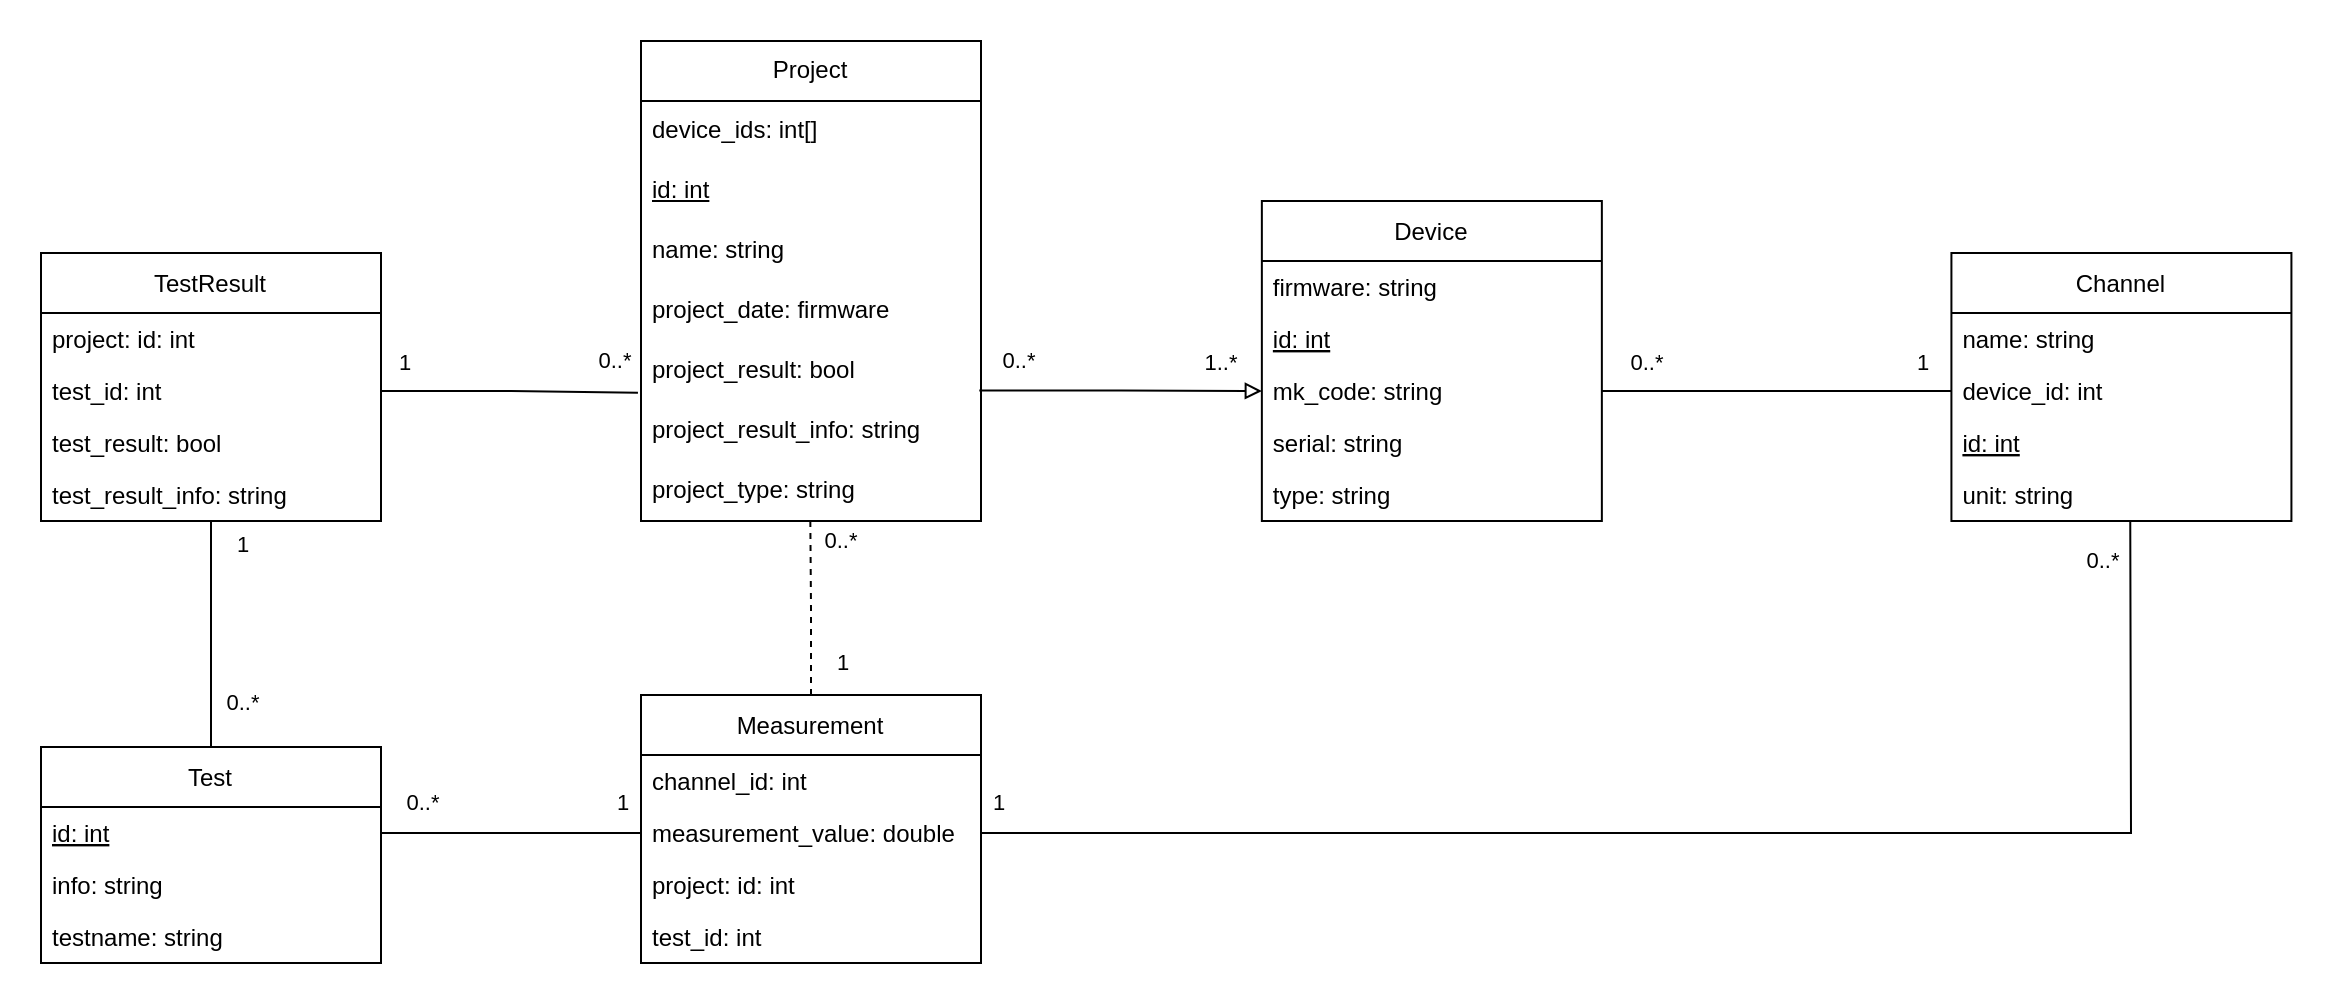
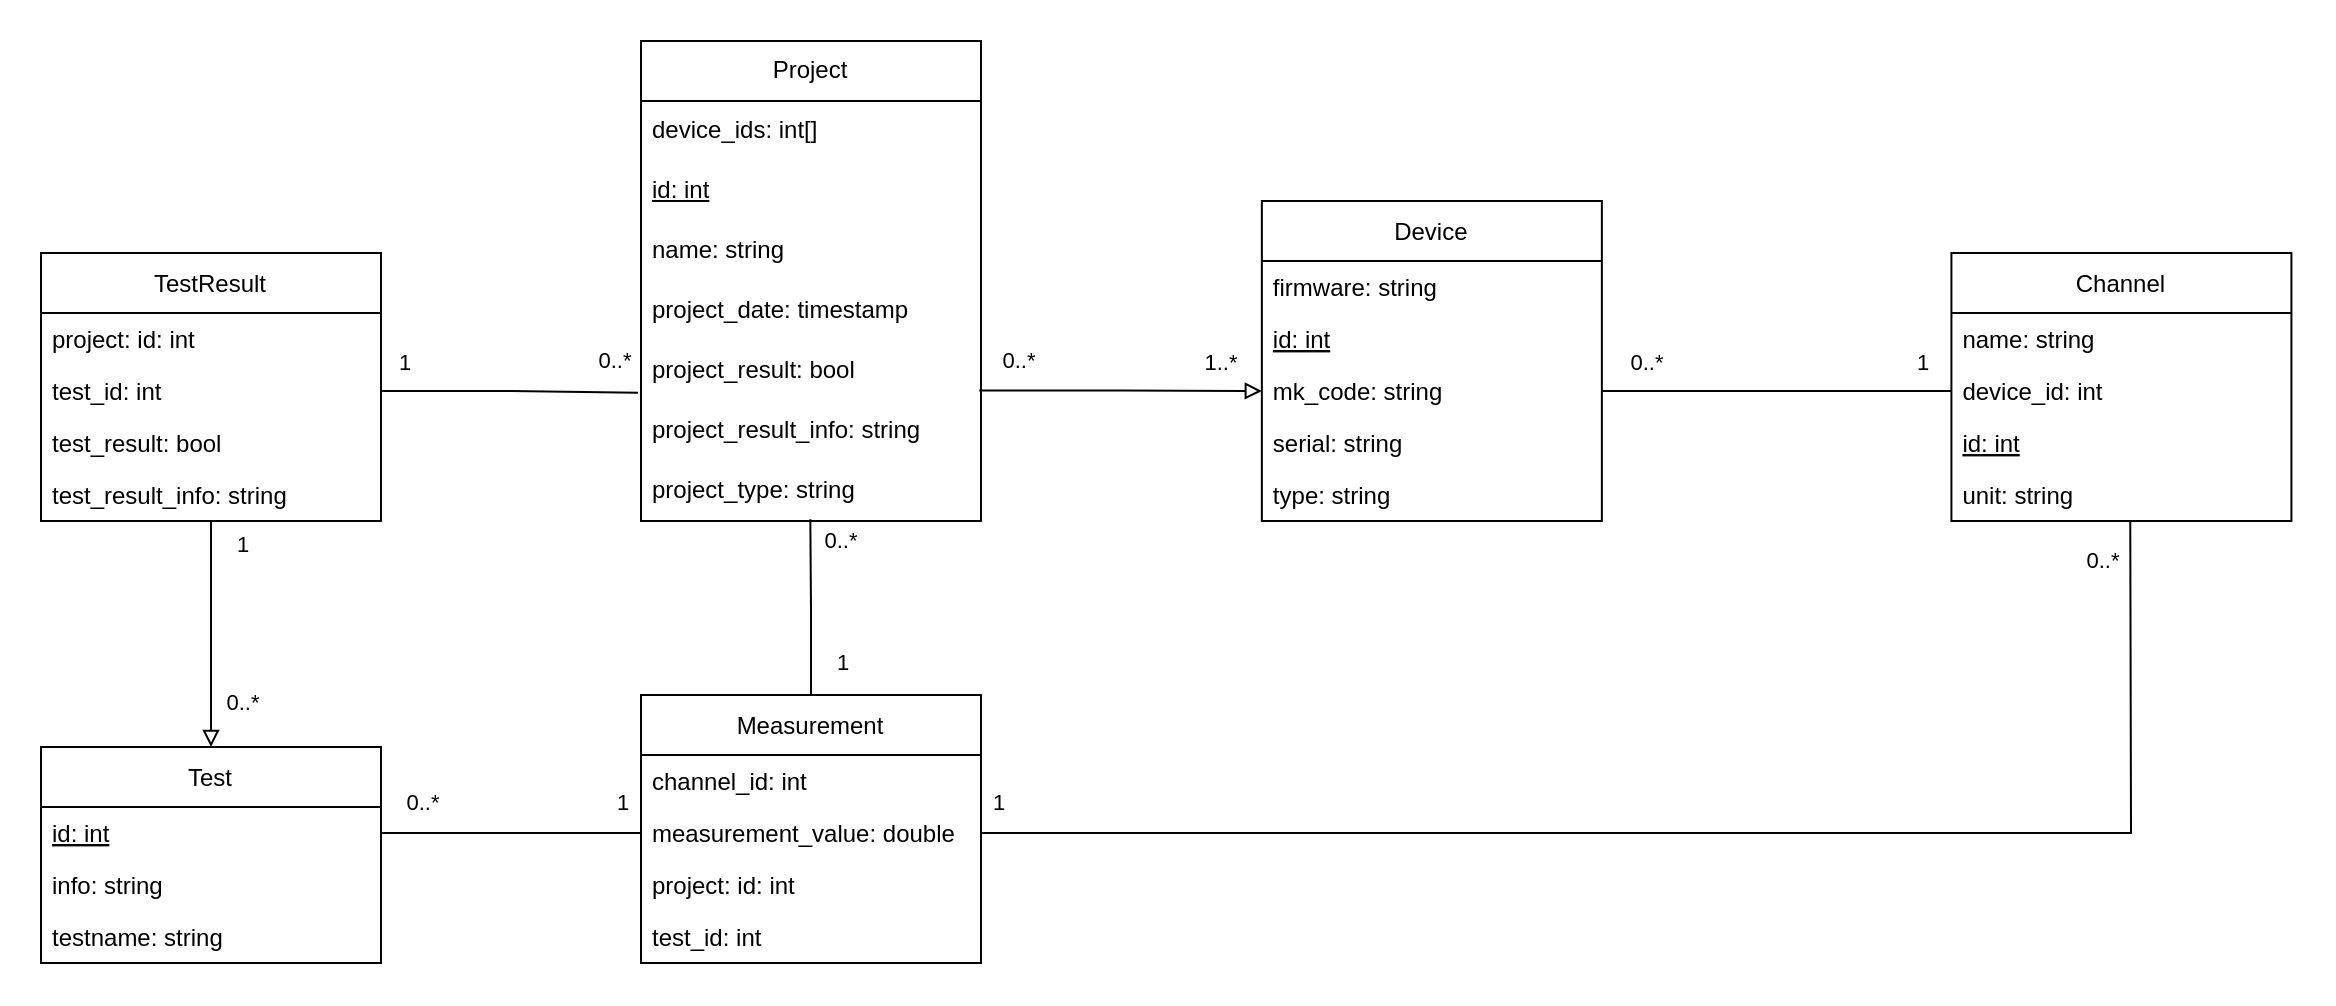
(791, 311) -> (798, 311)
(811, 605) -> (811, 605)
(211, 736) -> (211, 729)
